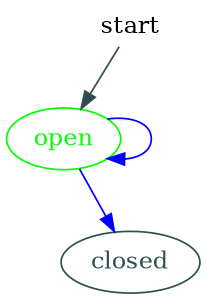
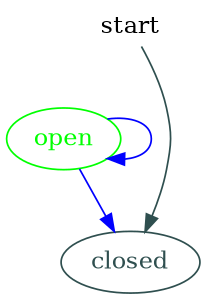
(105, 70) -> (170, 130)
